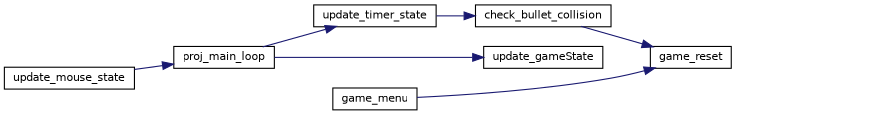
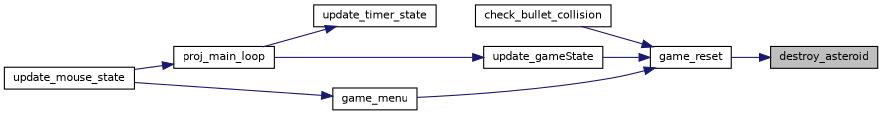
(450, 16) -> none
none -> (621, 57)
none -> (824, 57)
none -> (228, 89)
